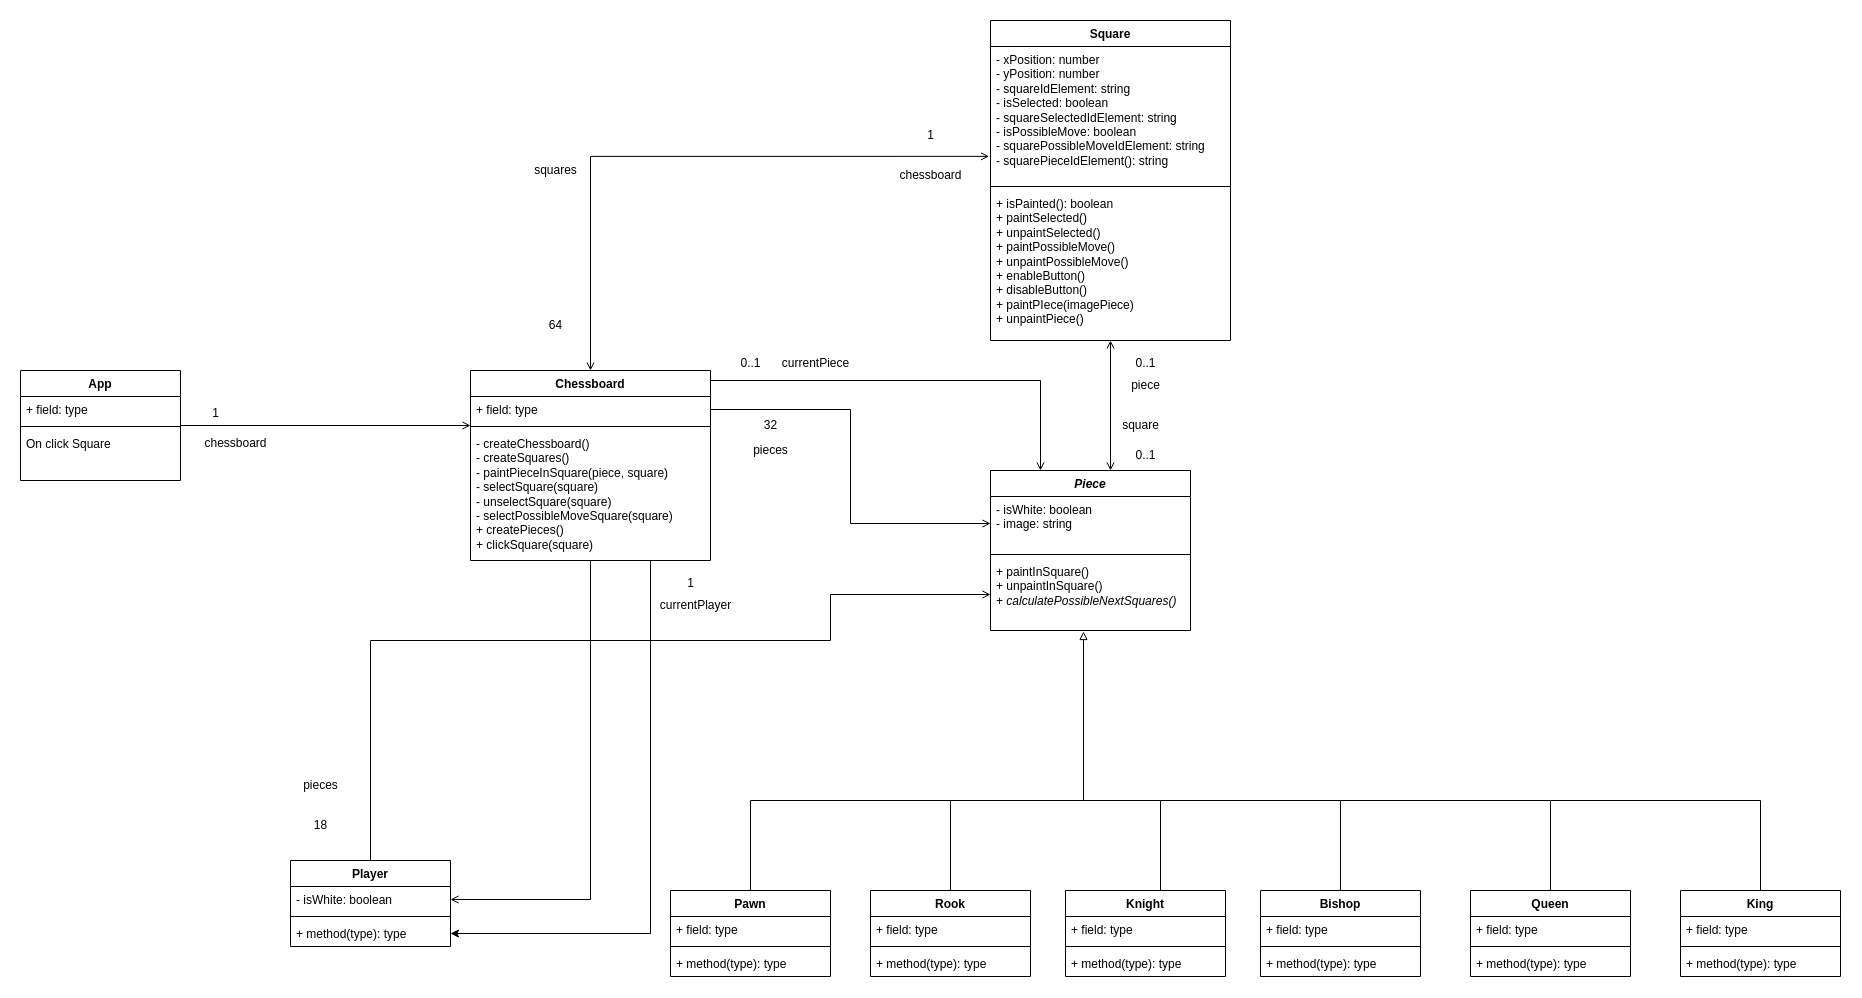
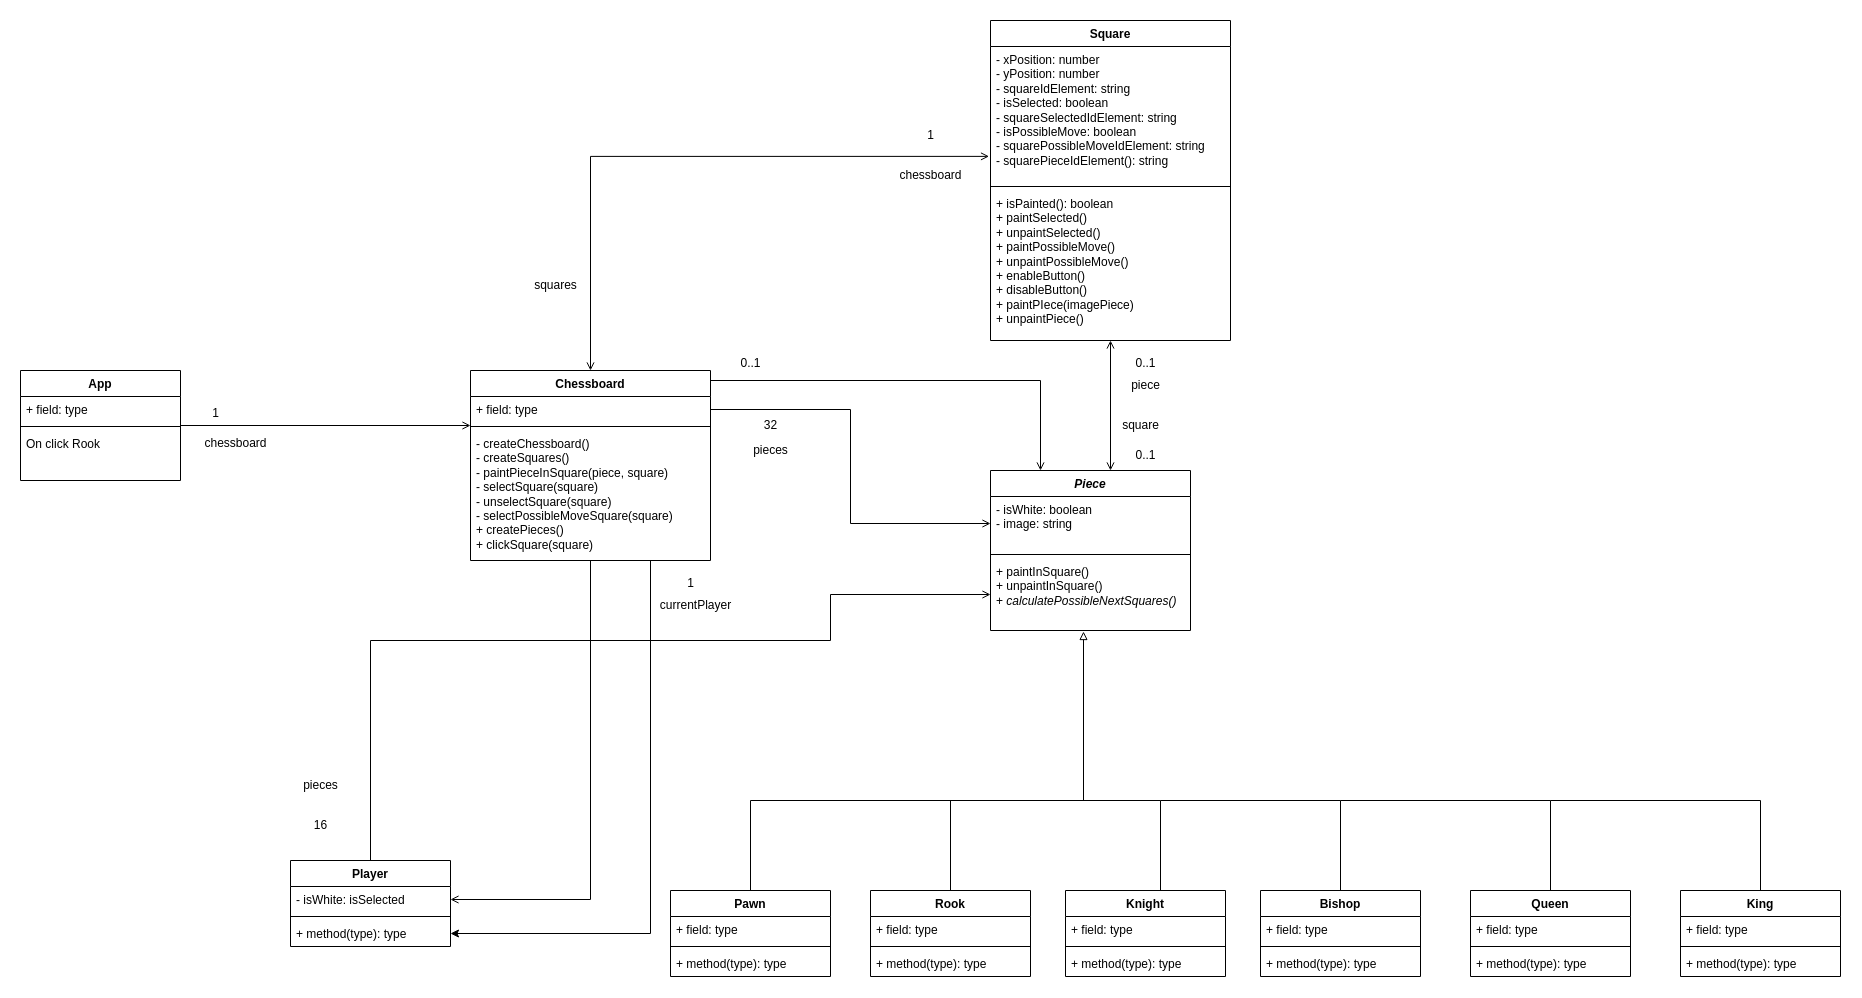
(556, 171) -> (556, 286)
(556, 326) -> none
(816, 364) -> none
(71, 445) -> (64, 445)
(321, 826) -> (321, 826)
(348, 901) -> (356, 901)
